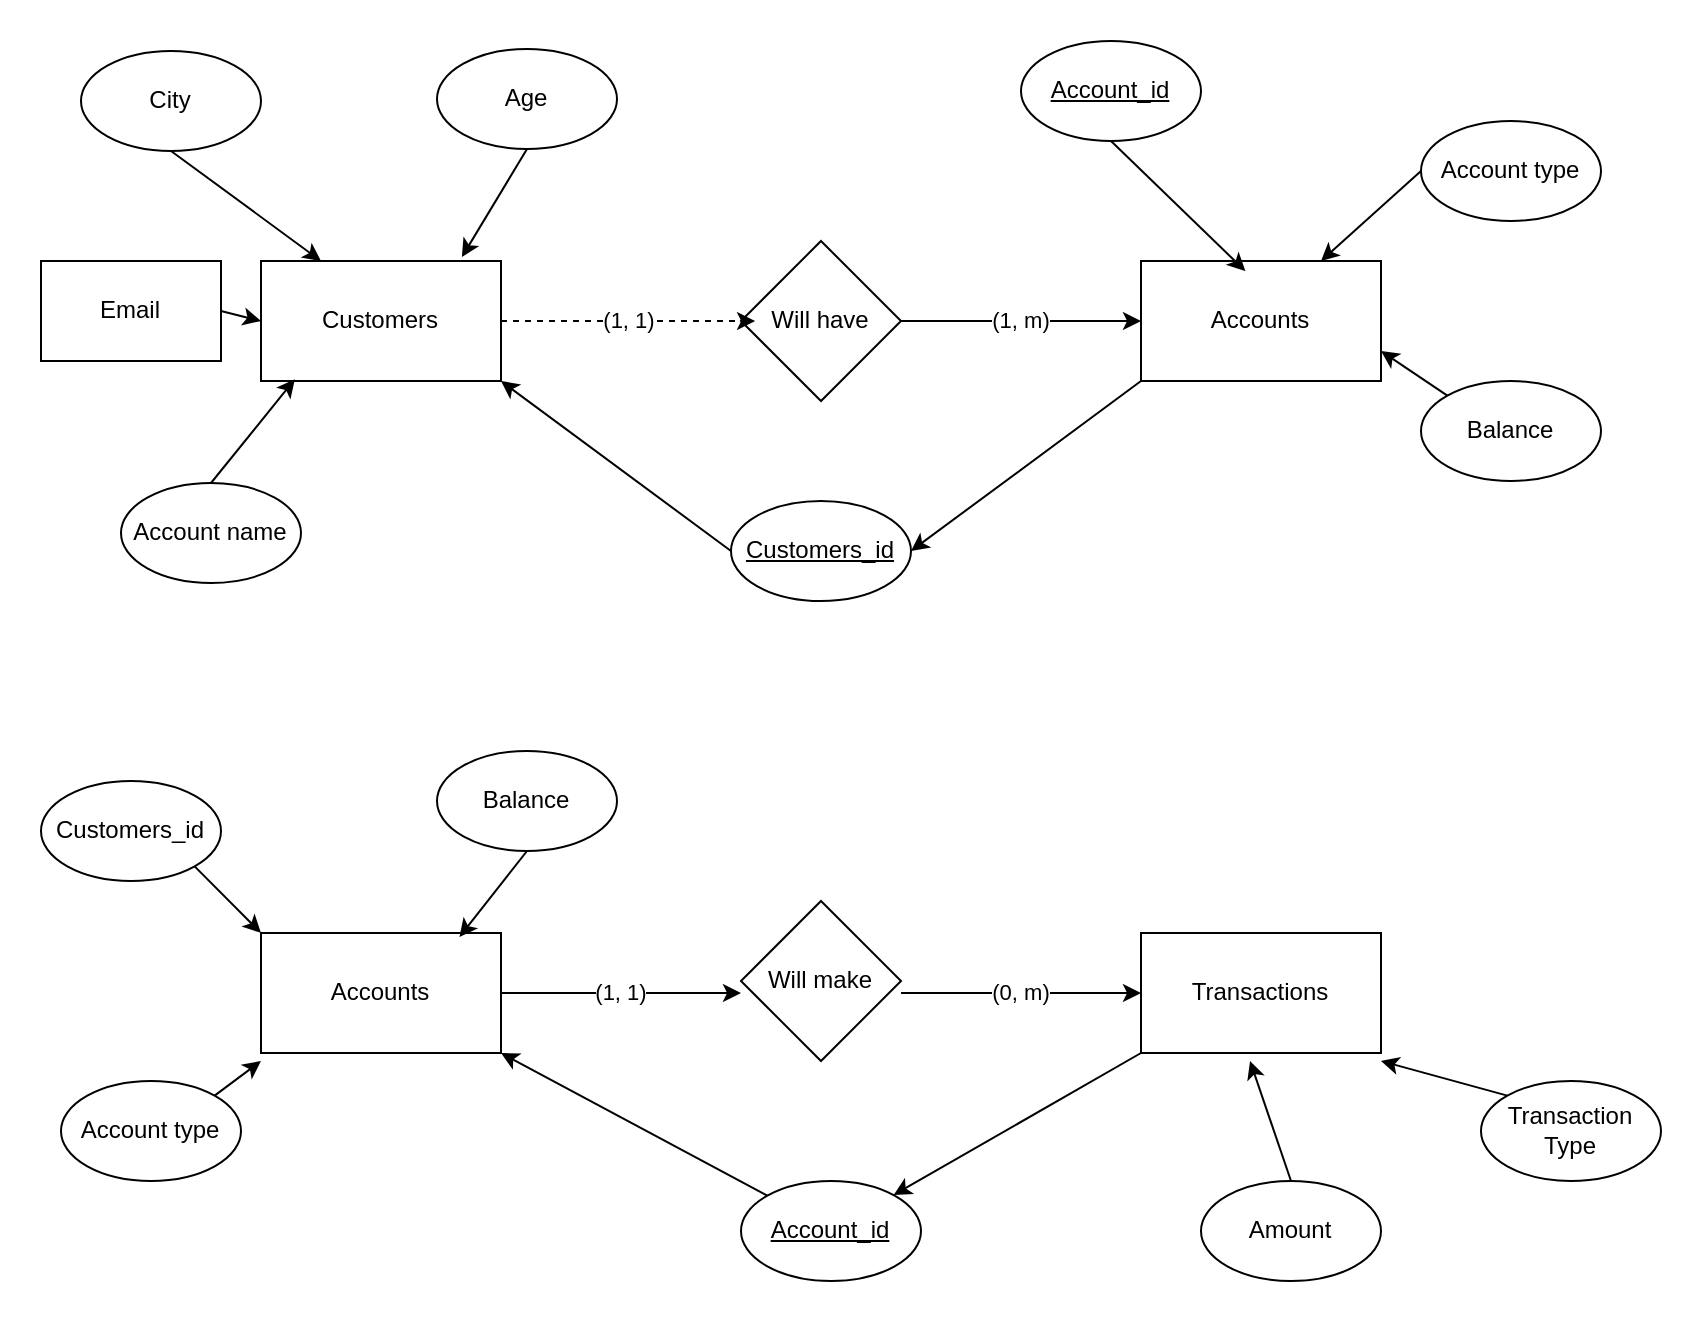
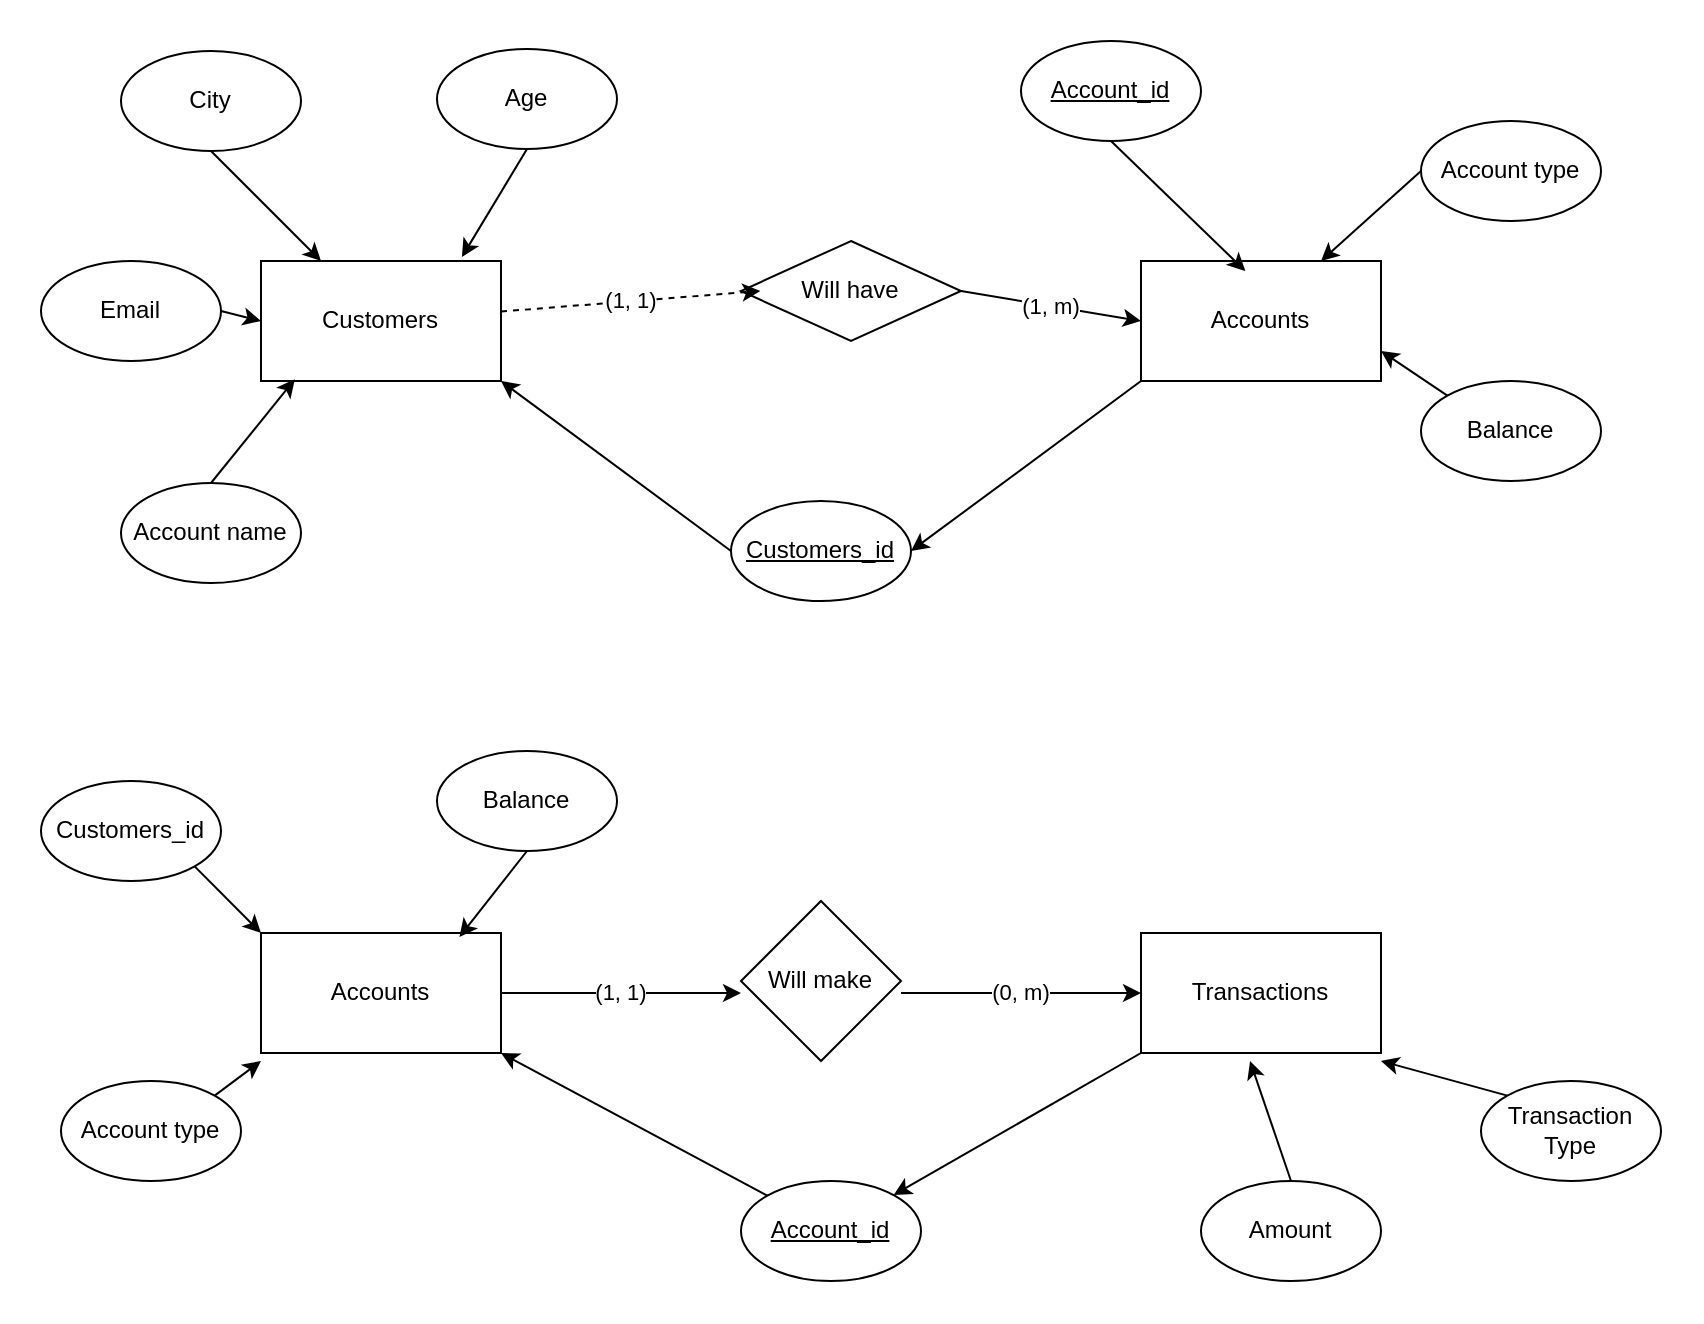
(171, 101) -> (211, 101)
(131, 311) -> (131, 311)
(821, 321) -> (851, 291)
